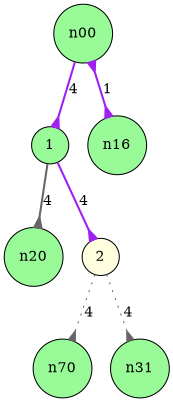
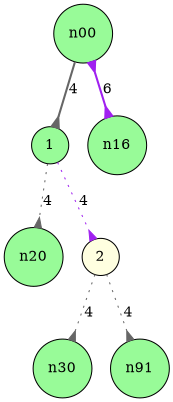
(67, 89) -> (67, 89)
(108, 89) -> (108, 89)
(43, 191) -> (43, 191)
(73, 196) -> (73, 196)
(63, 368) -> (63, 368)
(140, 368) -> (140, 368)
